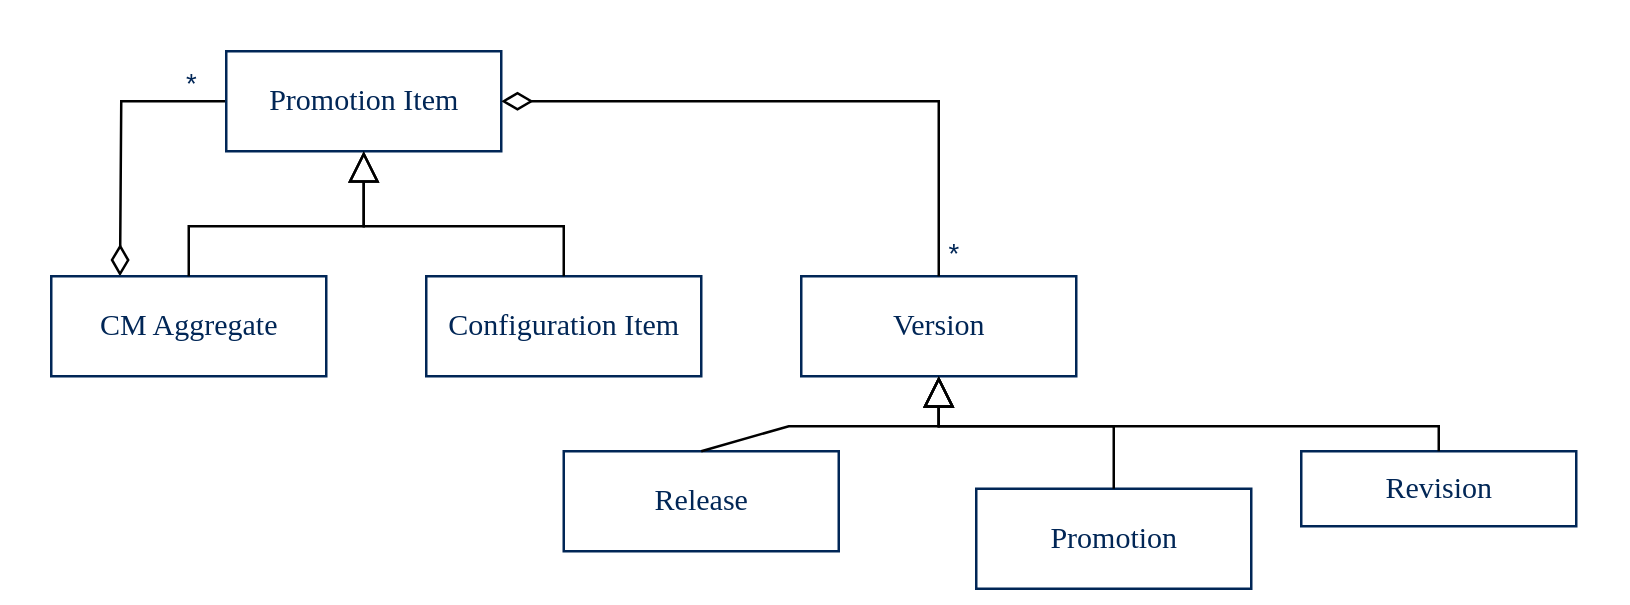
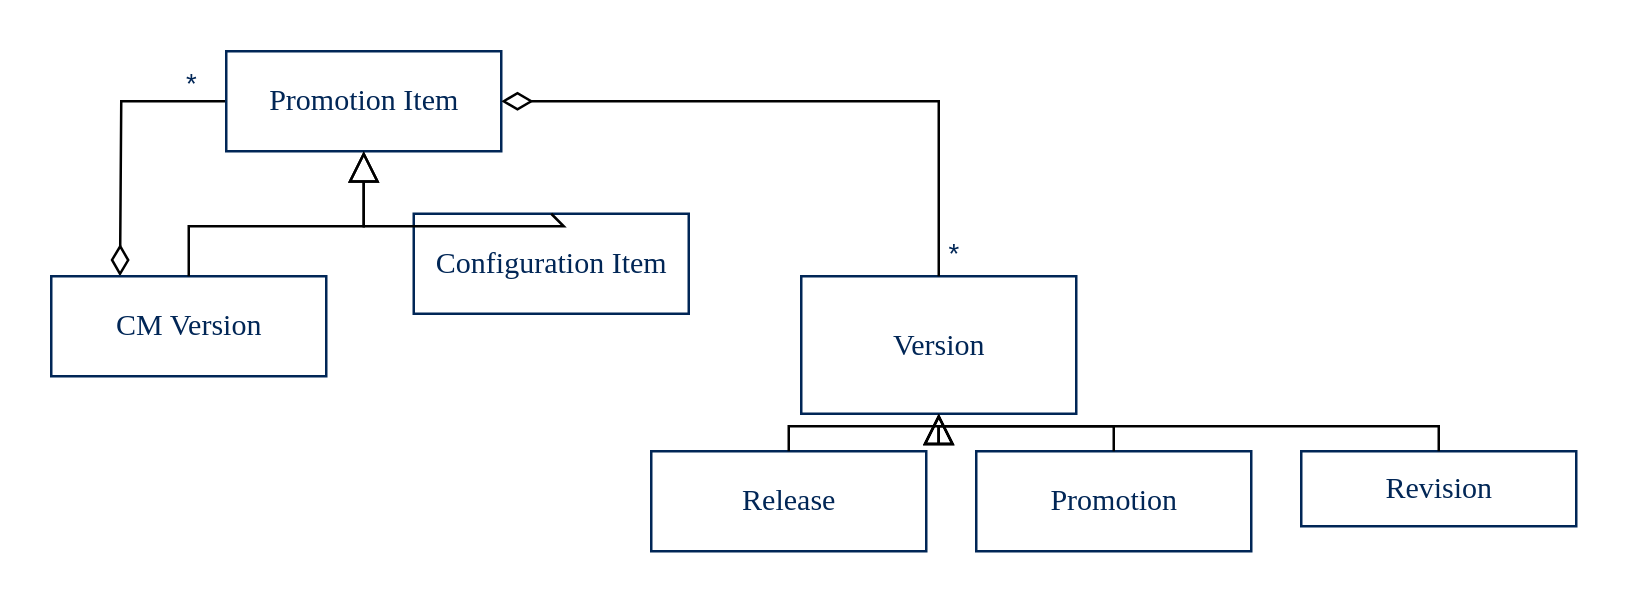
(190, 326) -> (190, 326)
(564, 326) -> (551, 264)
(939, 326) -> (939, 345)
(701, 501) -> (789, 501)
(1114, 539) -> (1114, 501)
